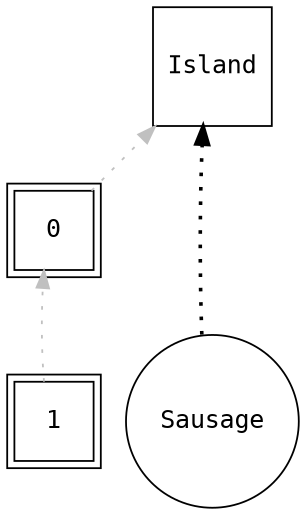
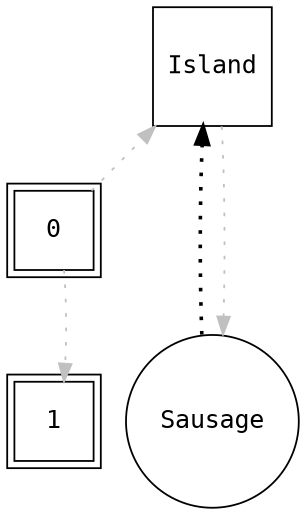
none -> (224, 221)
(42, 335) -> (66, 316)
